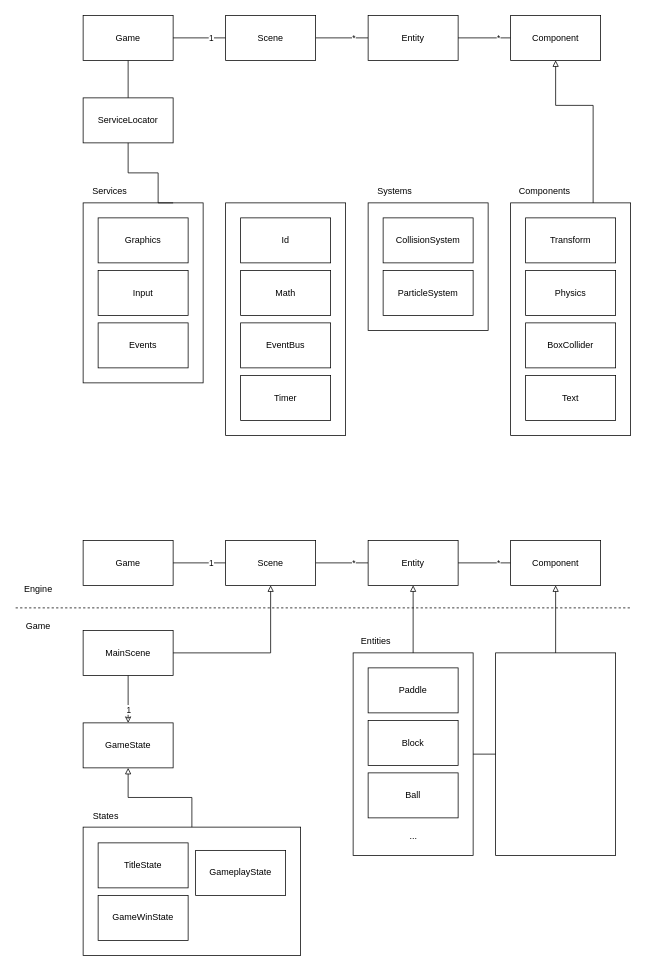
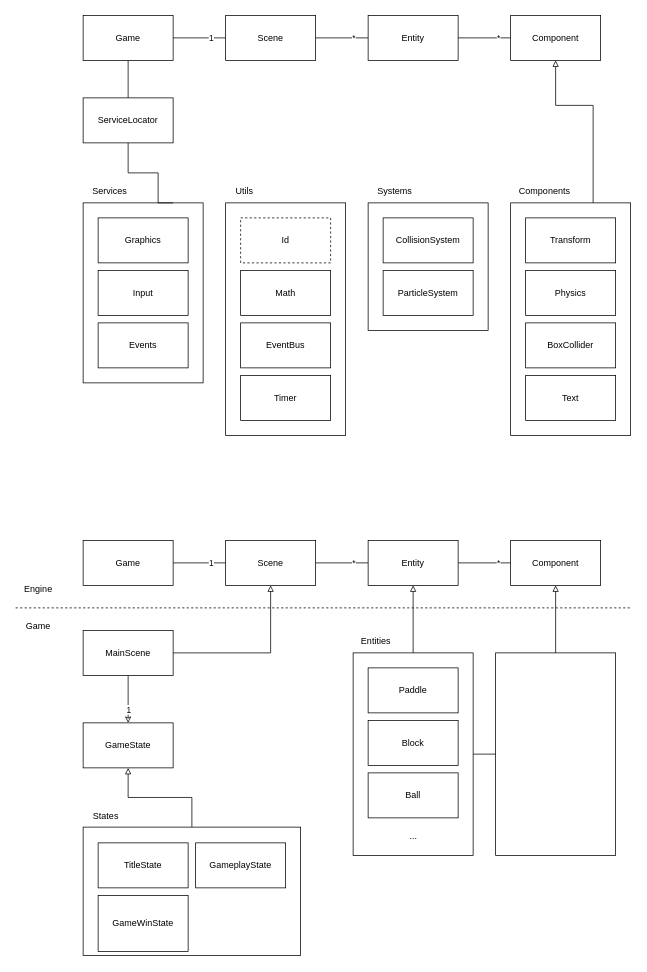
none -> (244, 192)
(285, 240) -> (285, 240)
(240, 873) -> (240, 865)
(143, 918) -> (143, 923)
